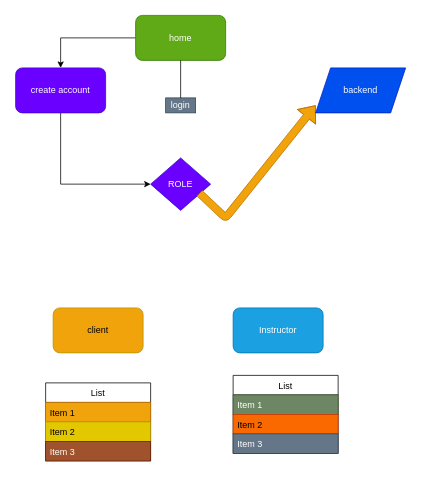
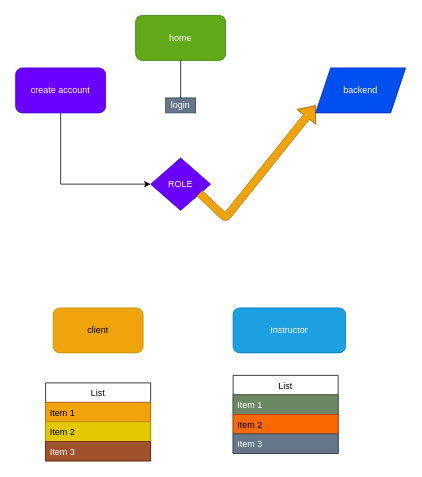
(60, 49) -> none
(278, 330) -> (289, 330)
